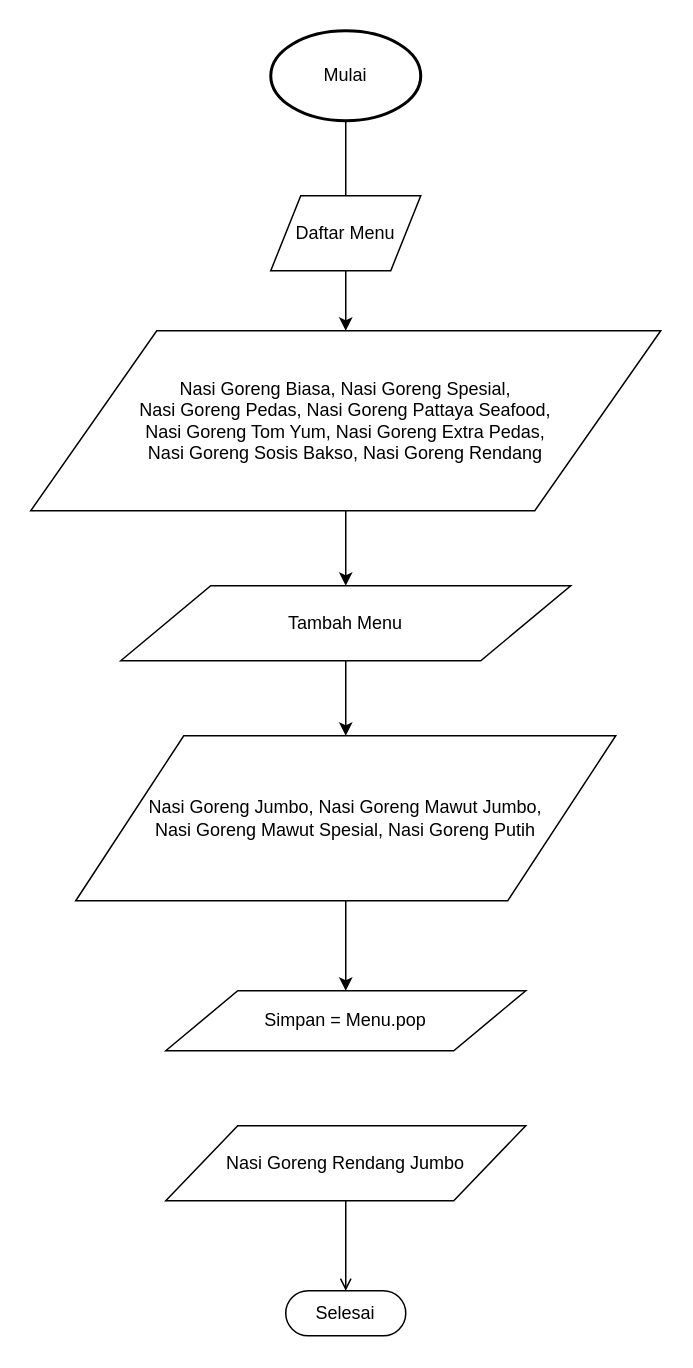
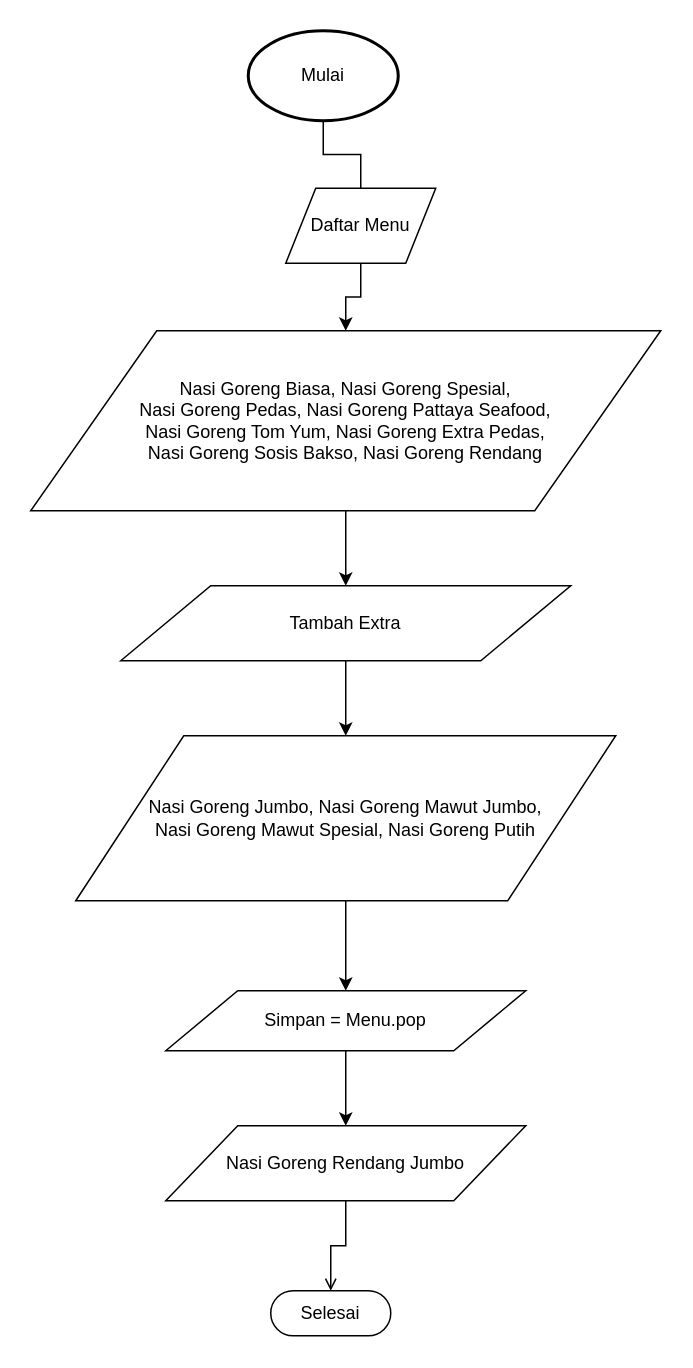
(346, 76) -> (323, 76)
(346, 233) -> (361, 226)
(346, 623) -> (346, 623)
none -> (346, 1083)
(346, 1313) -> (331, 1313)
